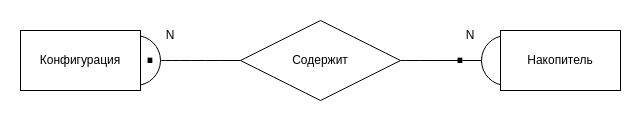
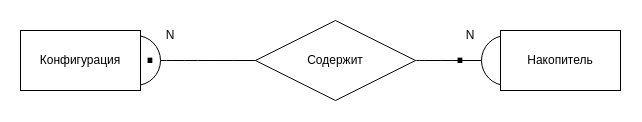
(321, 61) -> (336, 61)
